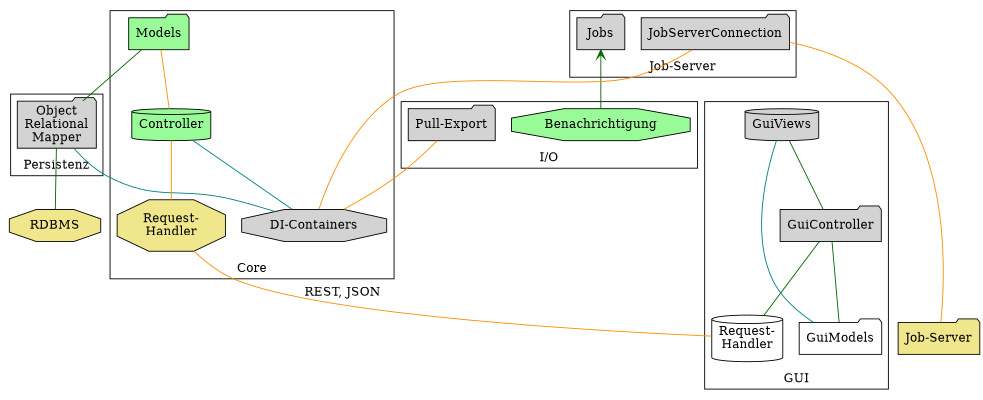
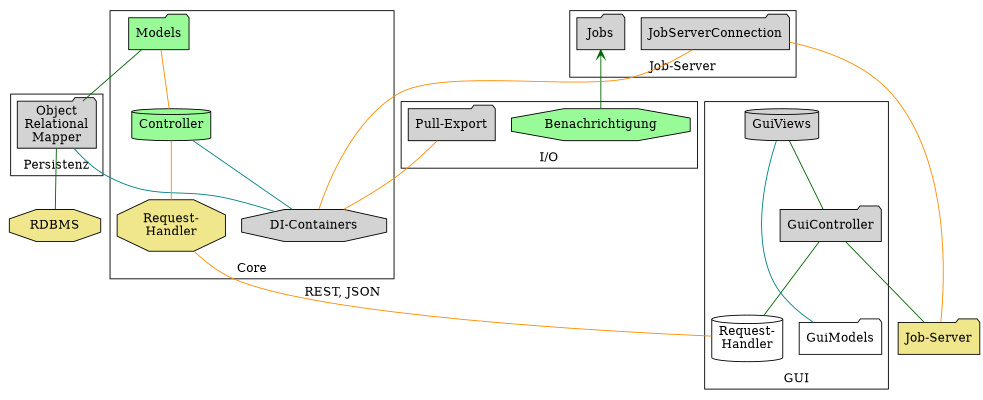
(836, 282) -> (883, 280)
